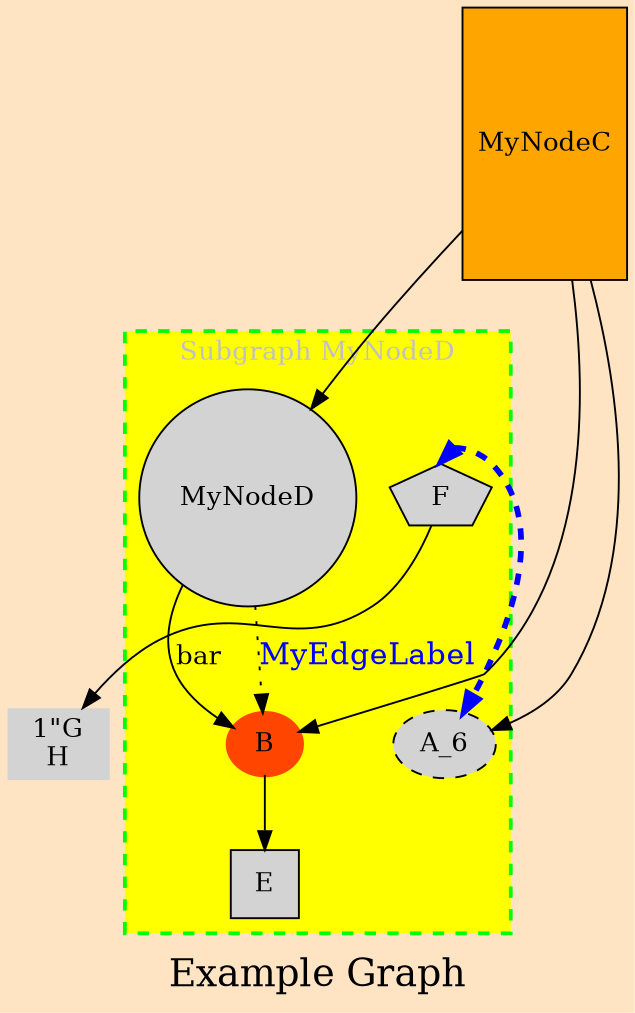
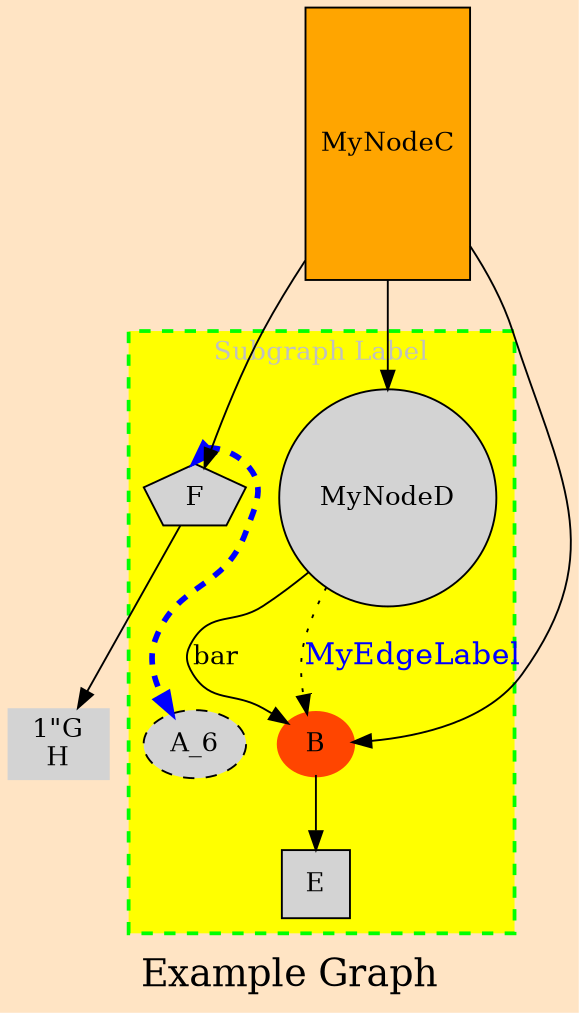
(318, 353) -> (322, 353)
(617, 520) -> (252, 352)
